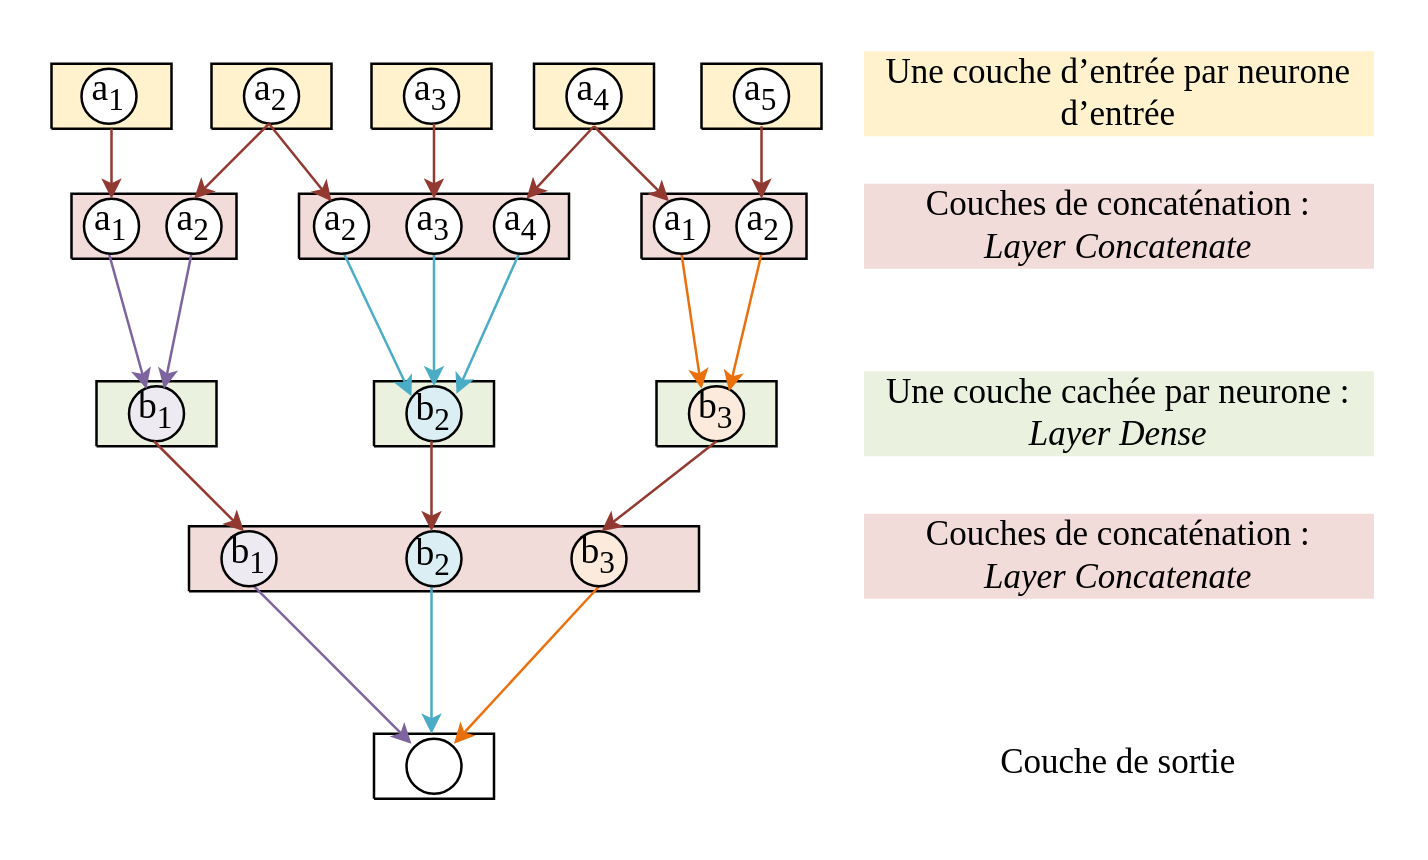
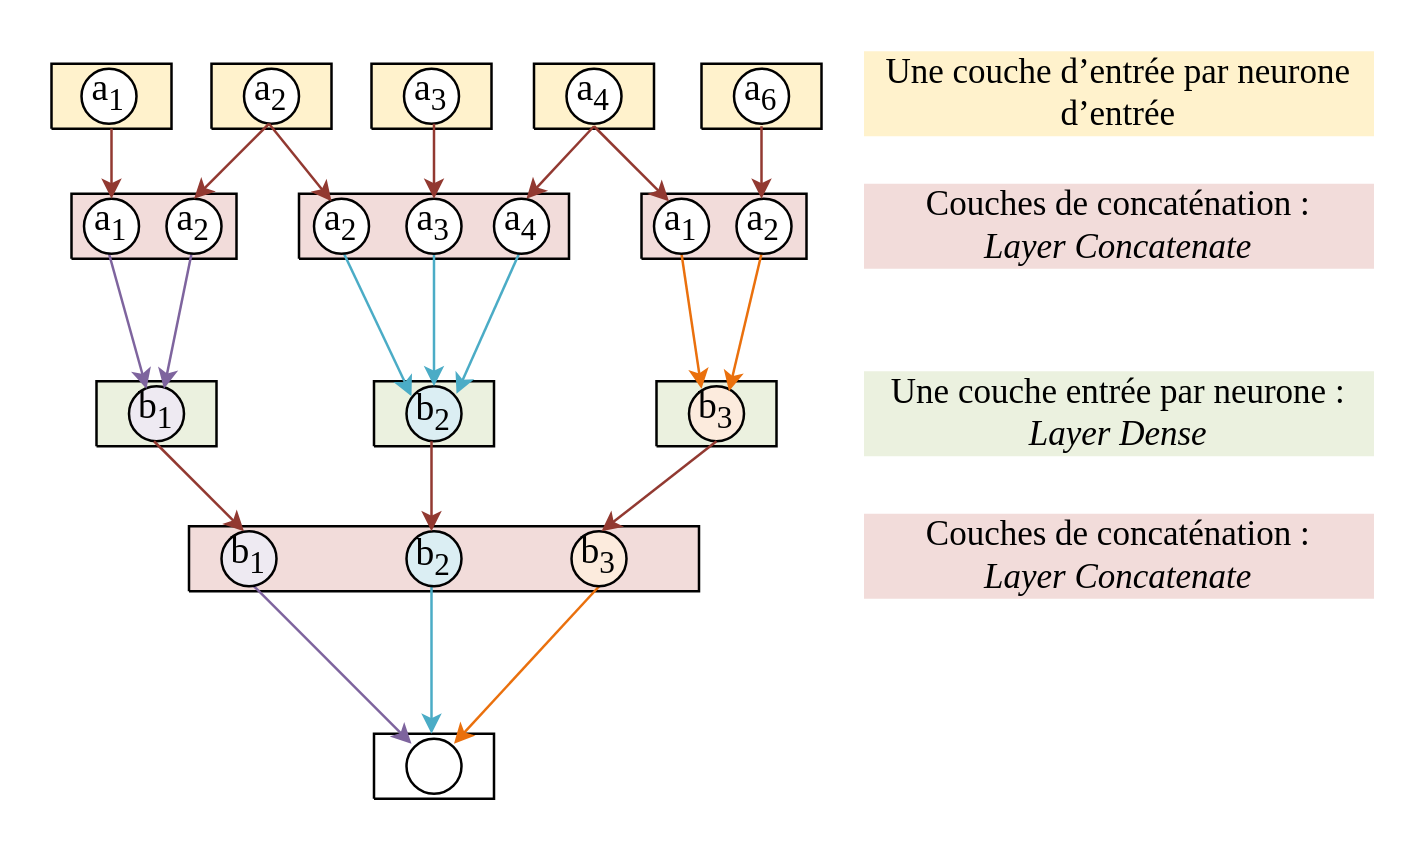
(761, 94) -> (761, 94)
(1119, 414) -> (1119, 414)
(1119, 764) -> none
